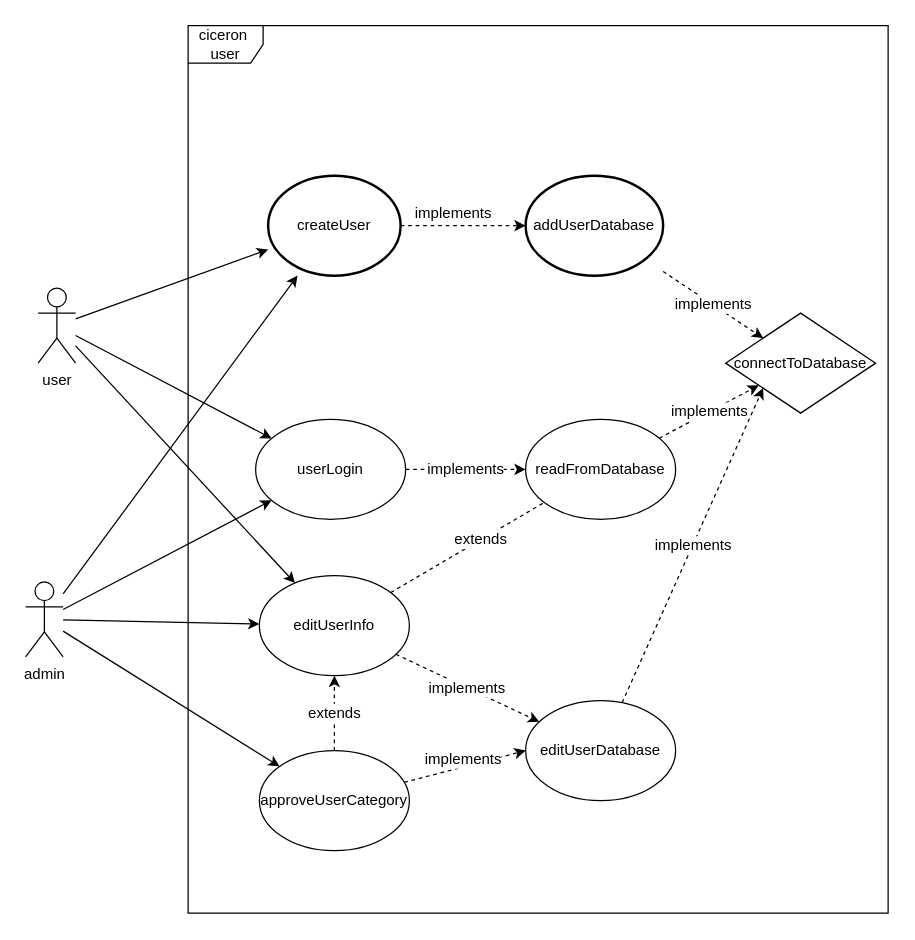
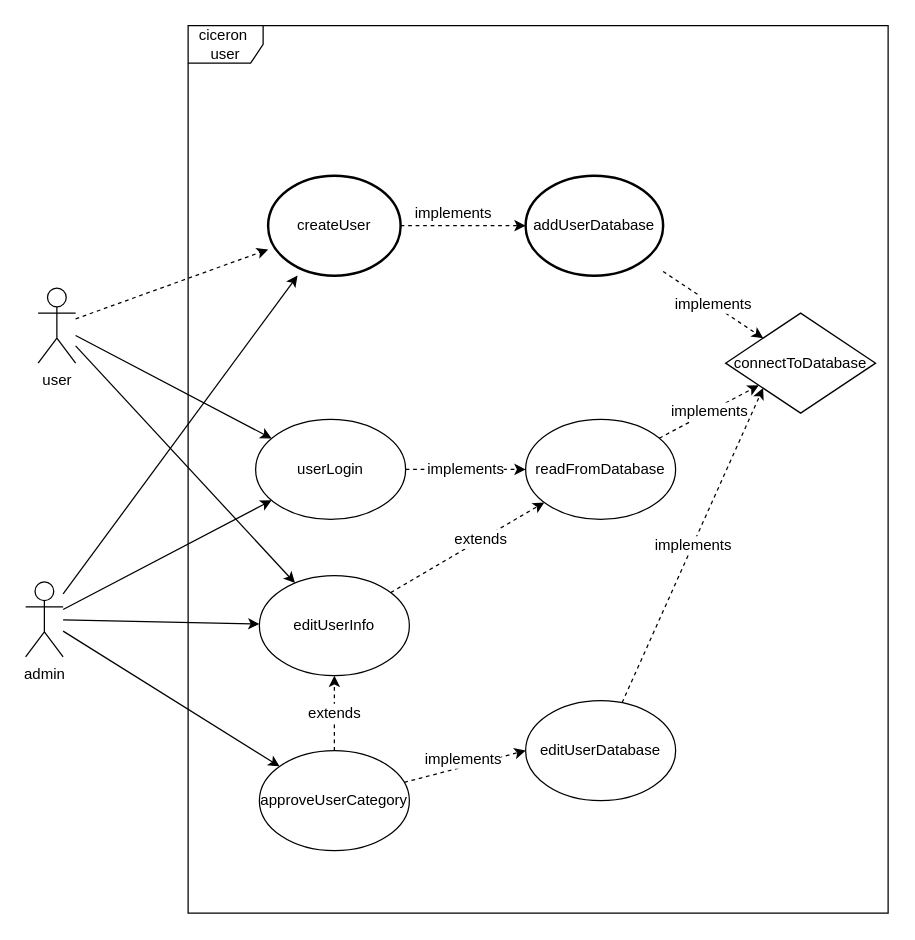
(168, 286) -> (168, 286)
(539, 505) -> (536, 507)
(439, 674) -> none
